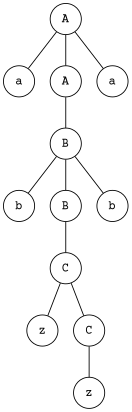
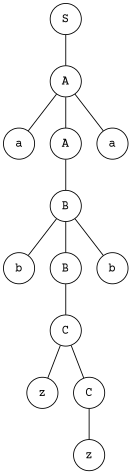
none -> (66, 19)
